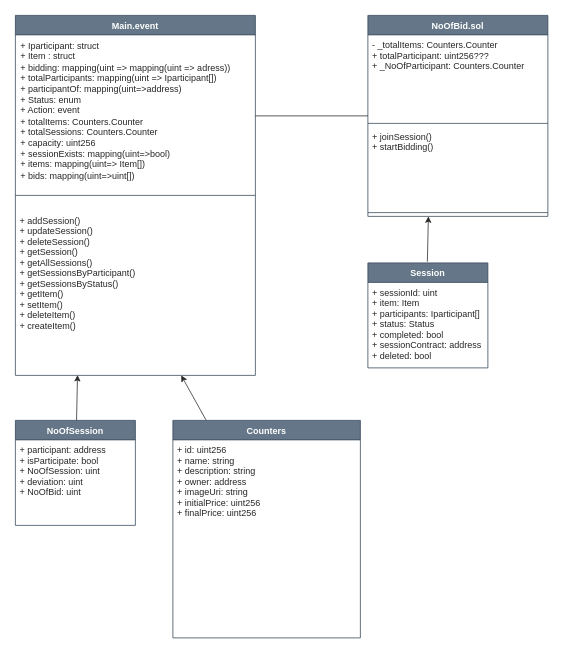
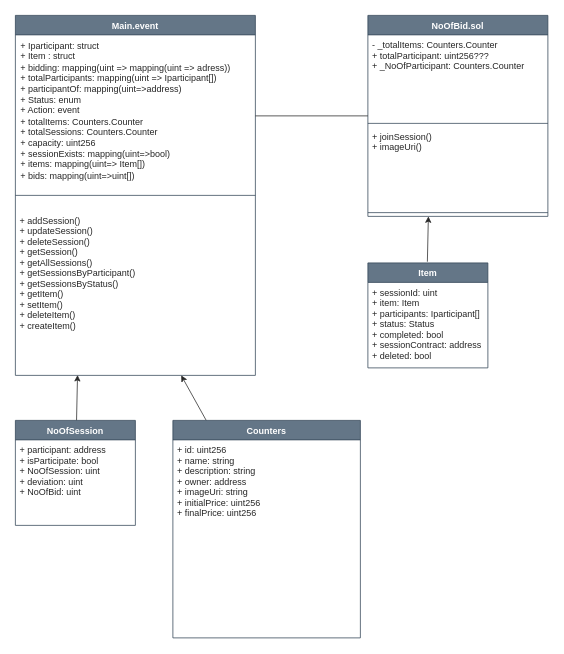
(406, 137) -> (406, 137)
(428, 273) -> (428, 273)
